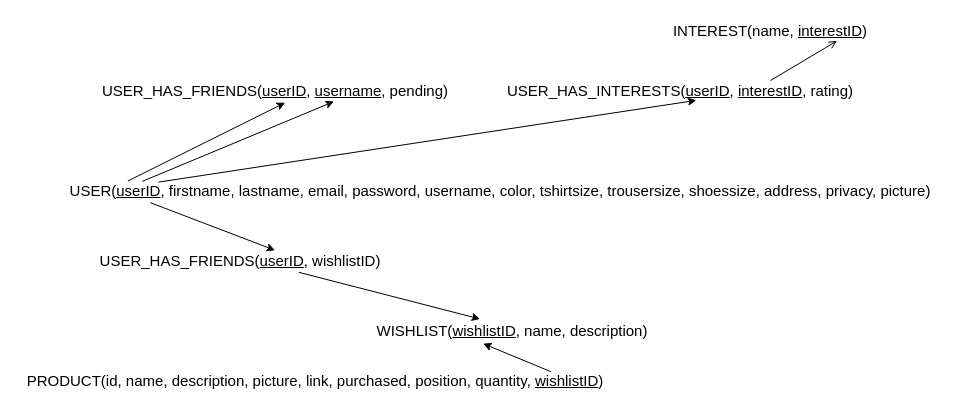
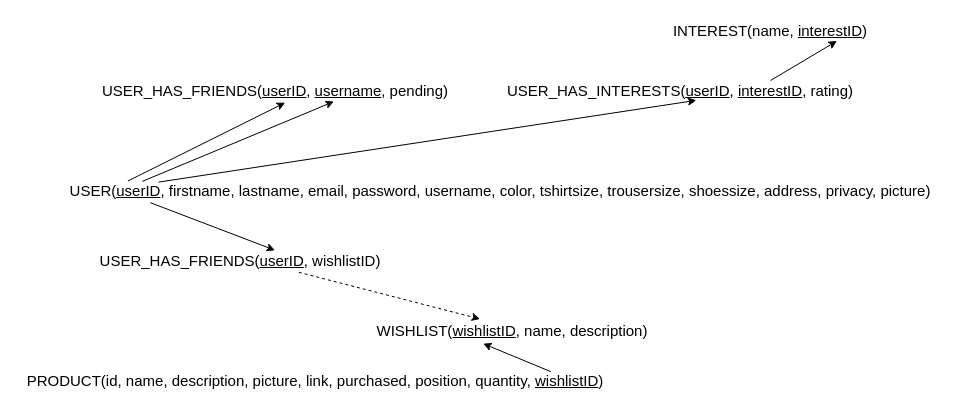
(832, 44) -> (830, 45)
(386, 295) -> (386, 295)
